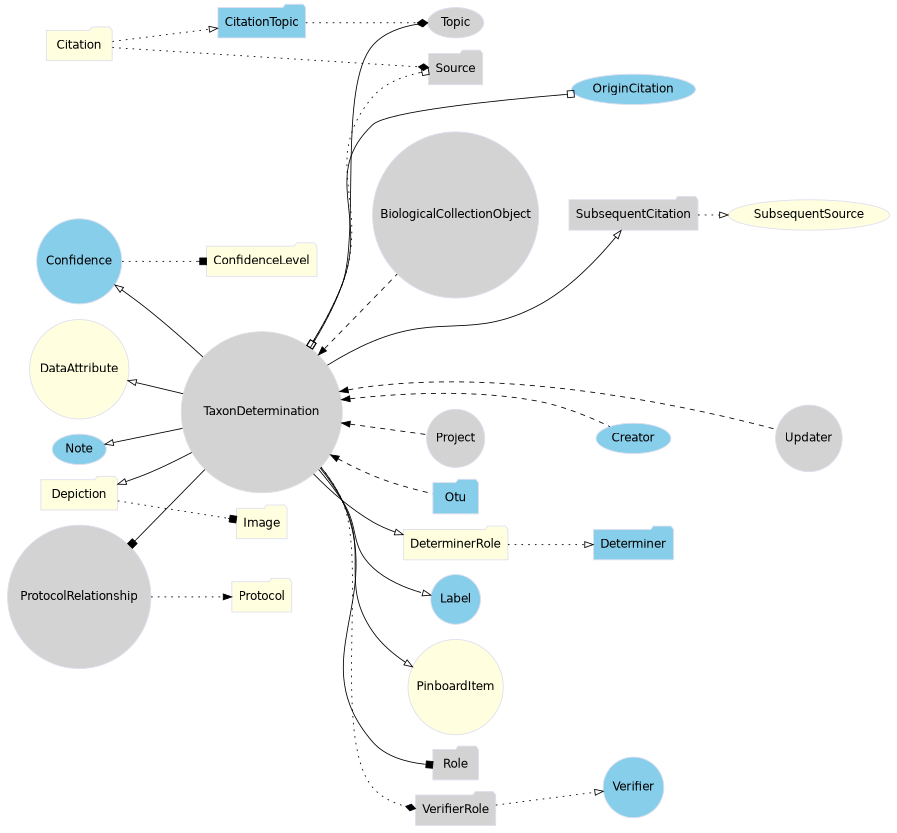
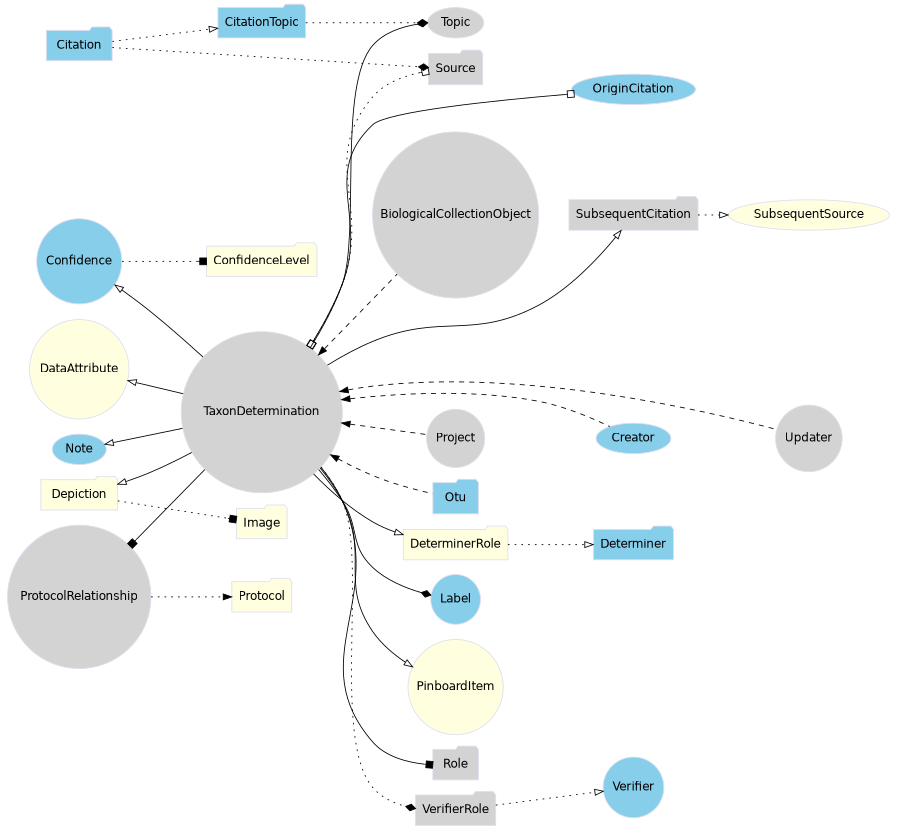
(79, 46) -> (79, 46)
(360, 551) -> (360, 551)
